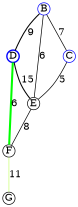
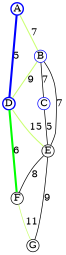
none -> (17, 9)
(25, 31) -> (25, 80)
(43, 56) -> (60, 104)
(20, 82) -> (26, 129)
none -> (43, 199)
